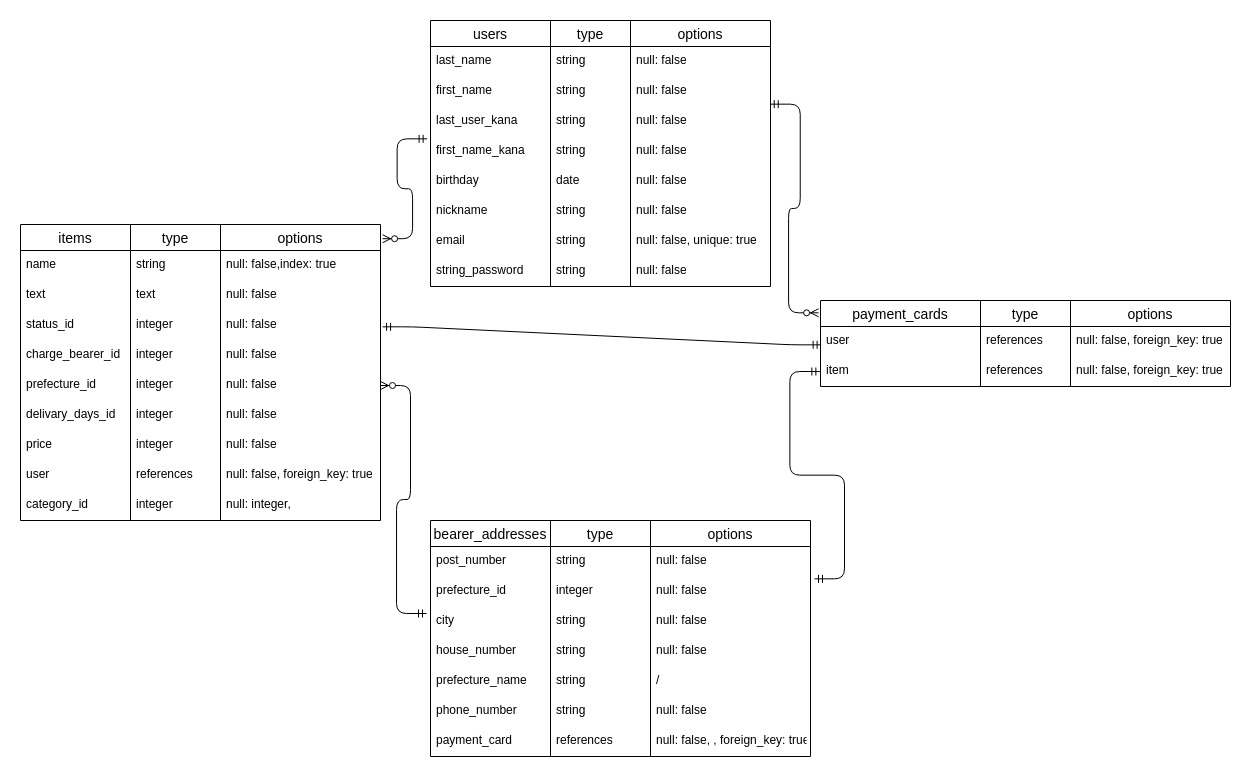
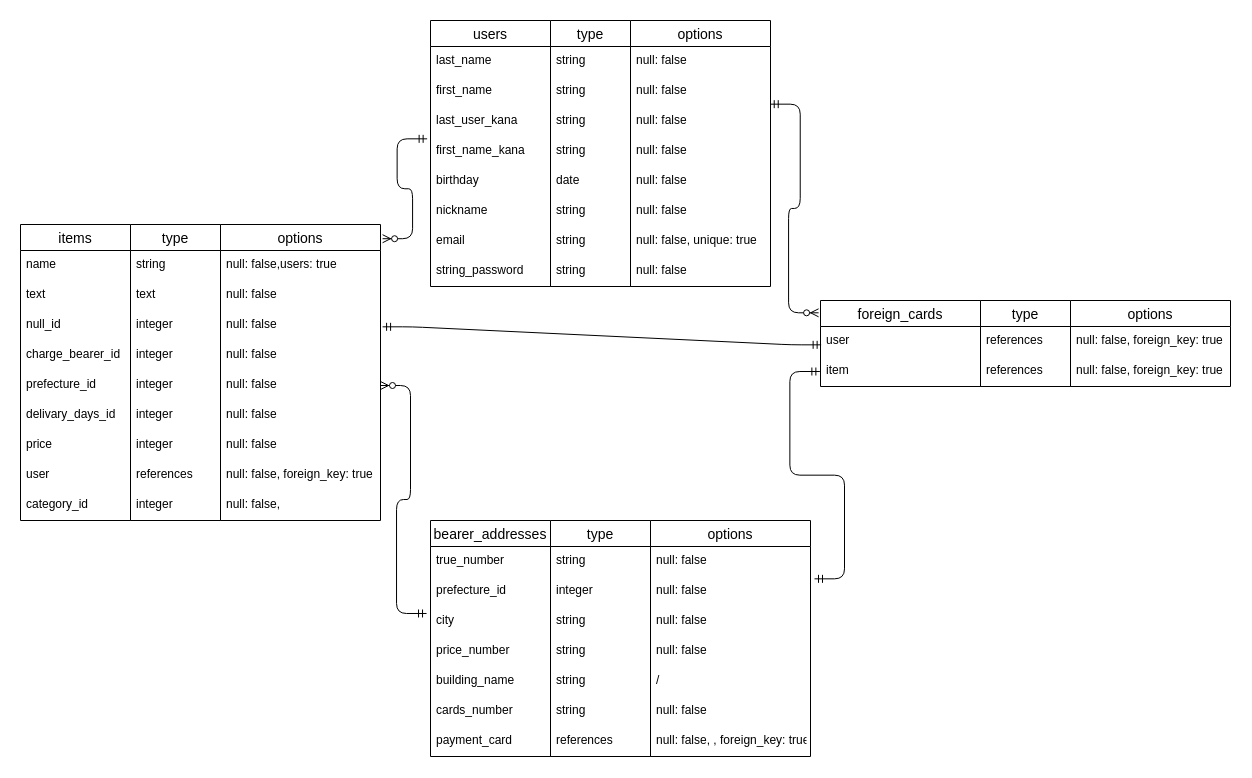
(289, 264) -> (291, 264)
(900, 314) -> (900, 314)
(55, 324) -> (45, 324)
(264, 504) -> (257, 504)
(473, 560) -> (473, 560)
(476, 650) -> (475, 650)
(486, 680) -> (475, 680)
(476, 710) -> (476, 710)
